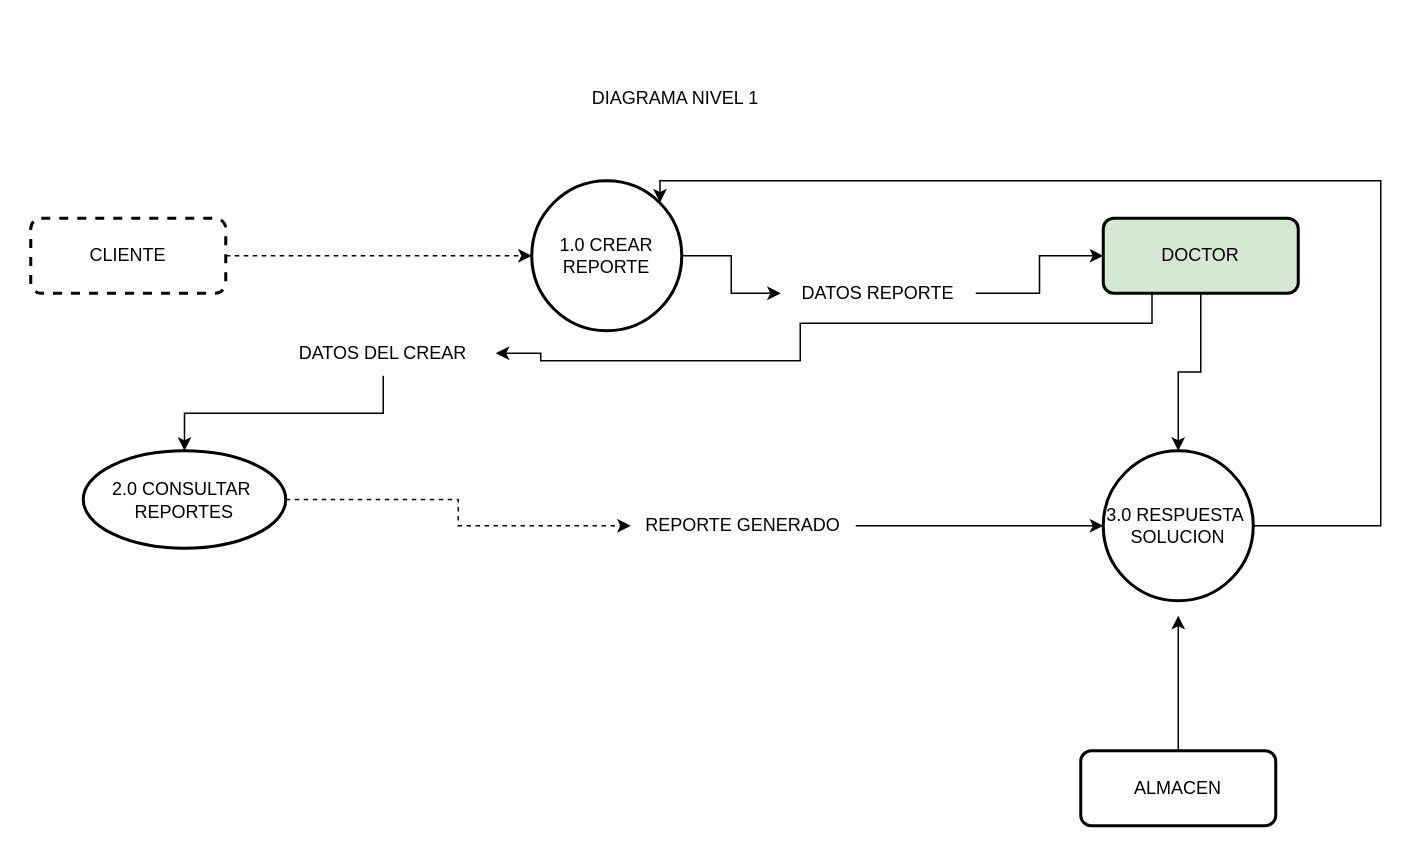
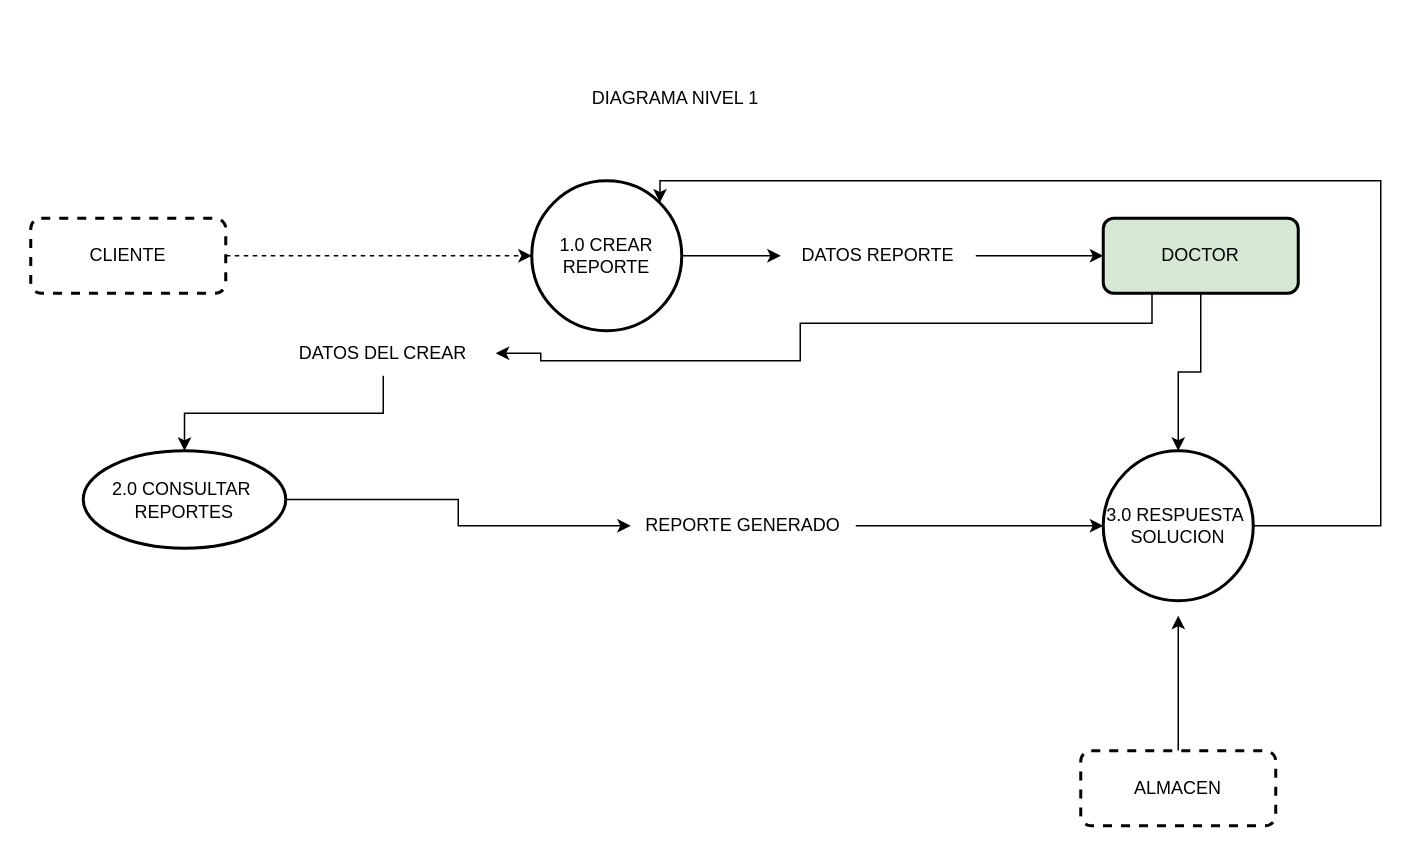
(878, 293) -> (878, 256)
(458, 508) -> (458, 508)
(1178, 788) -> (1178, 788)
